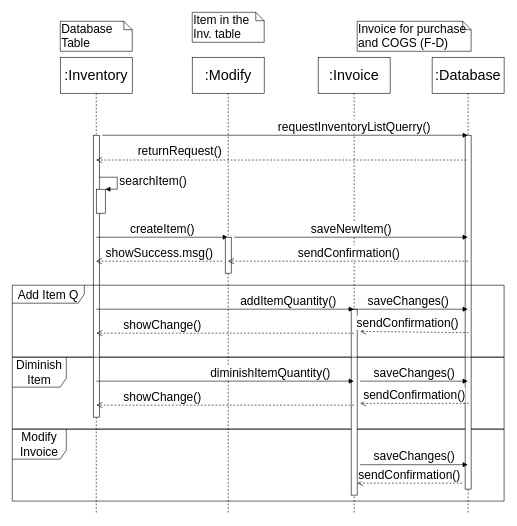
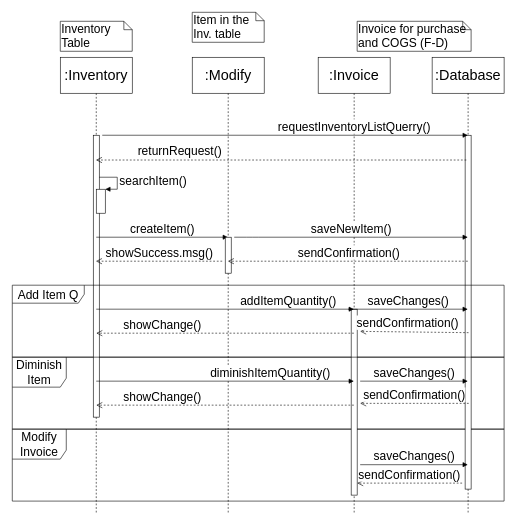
(97, 36) -> (97, 36)
